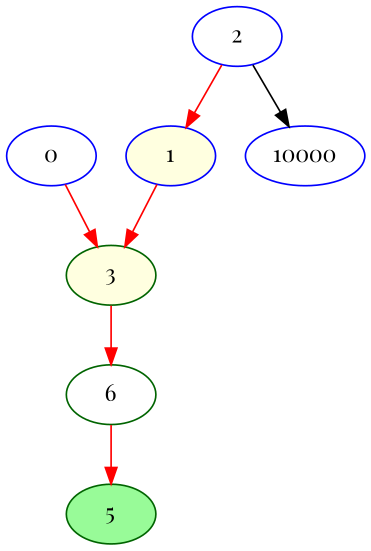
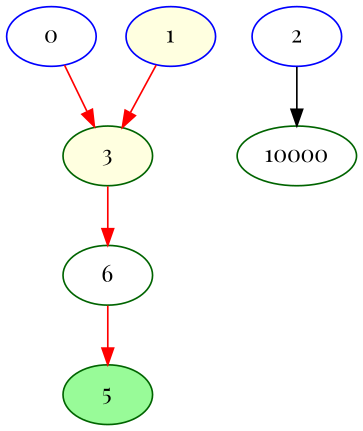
(208, 89) -> none
(305, 156) -> (297, 156)
